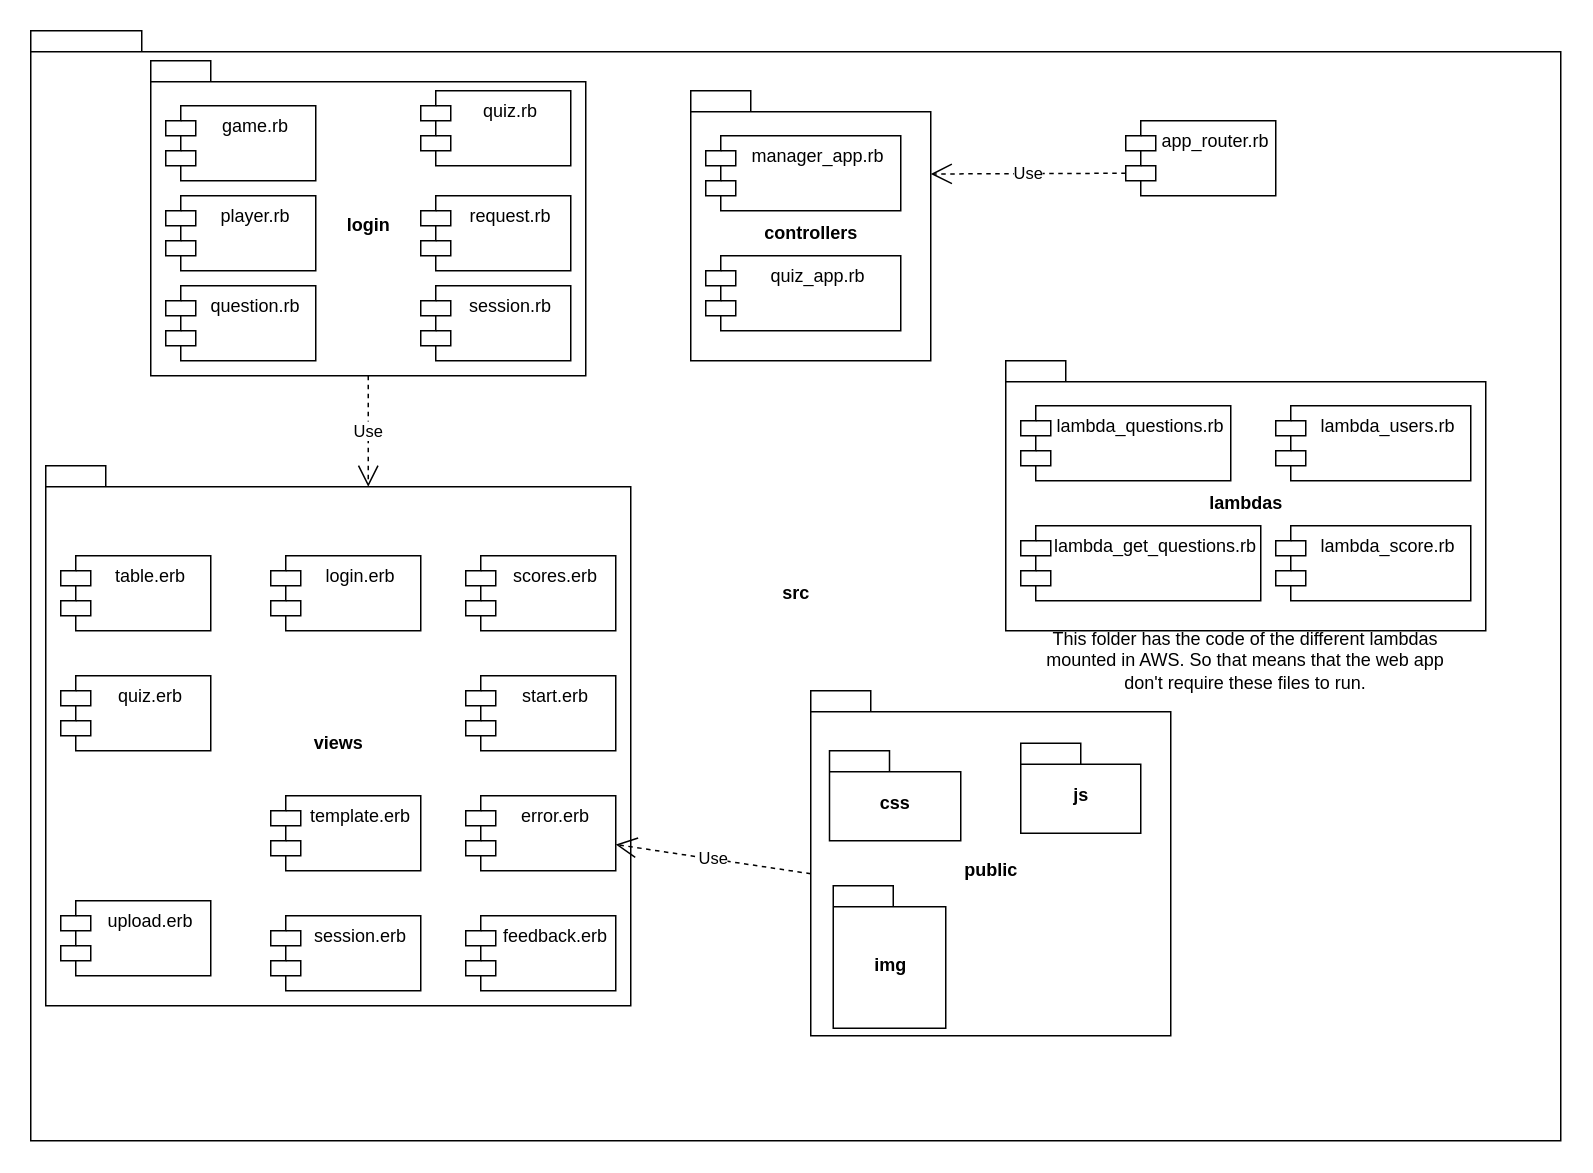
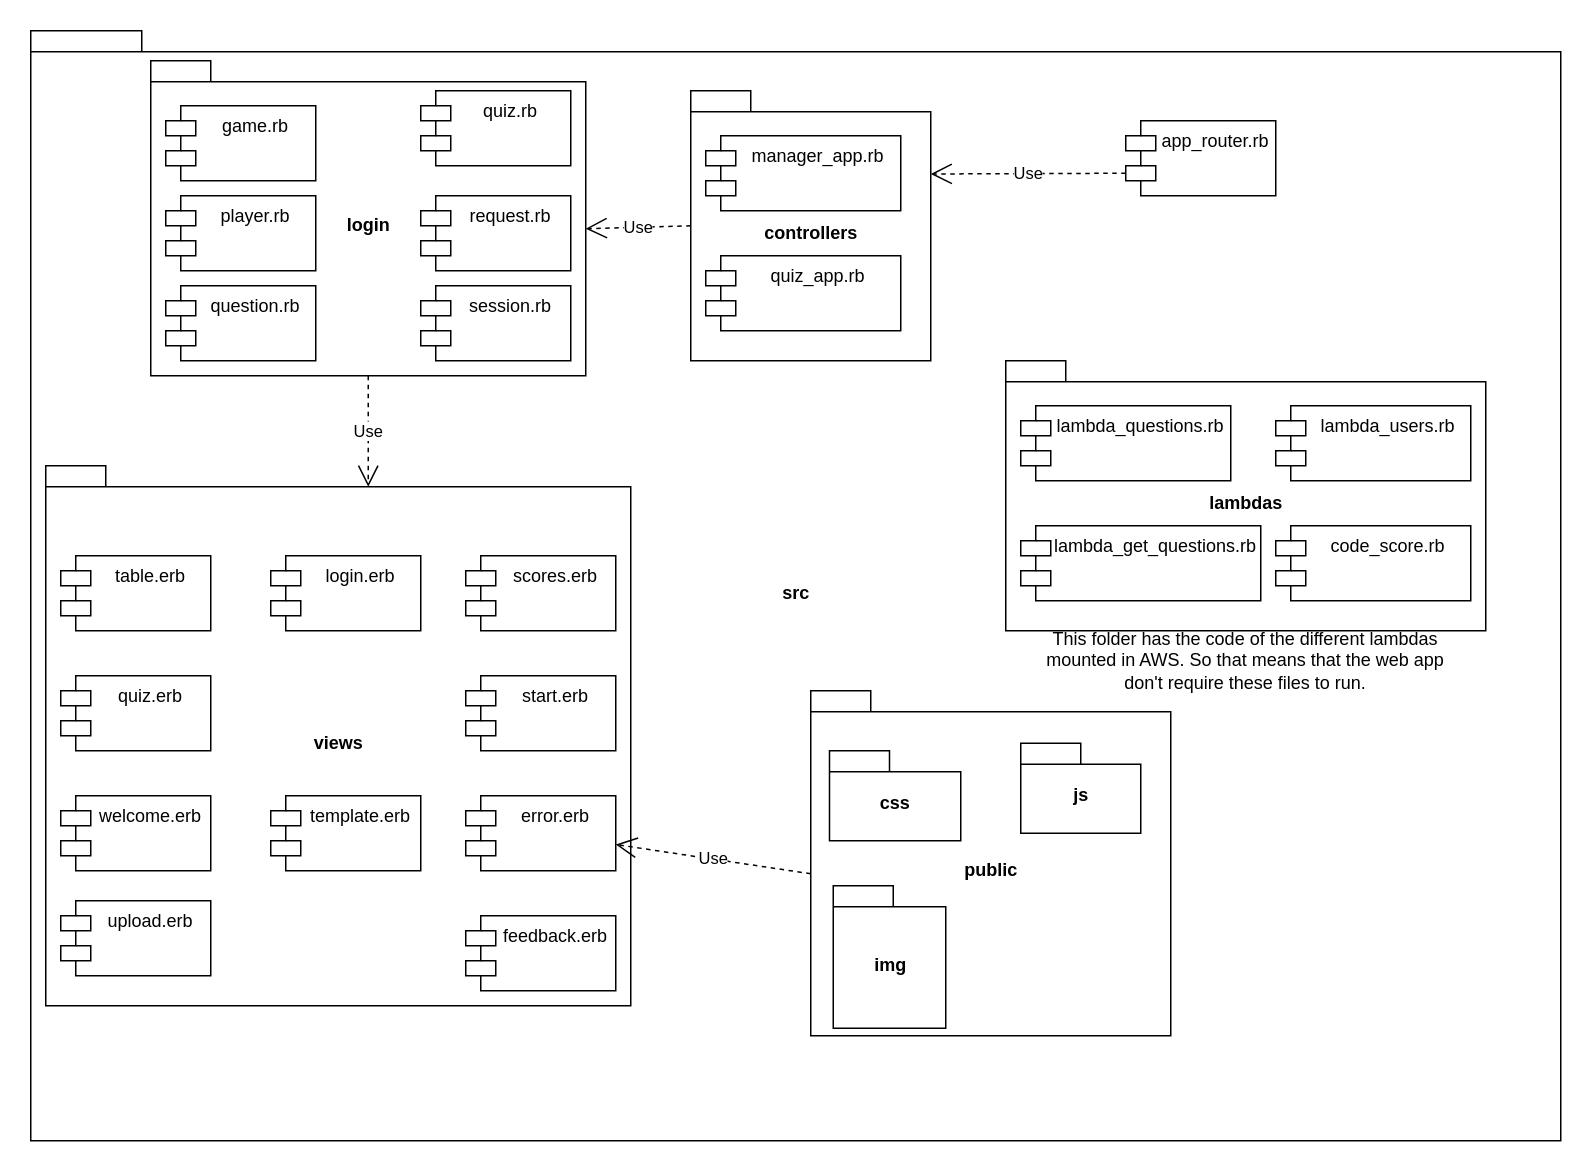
none -> (640, 227)
(1388, 546) -> (1388, 546)
none -> (136, 833)
(346, 953) -> none
